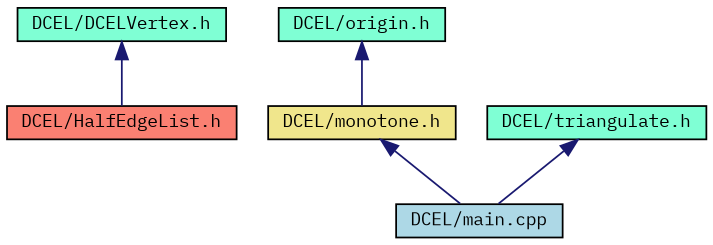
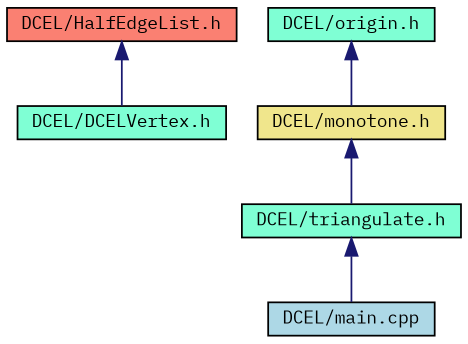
(122, 83) -> (122, 83)
(428, 177) -> (351, 181)
